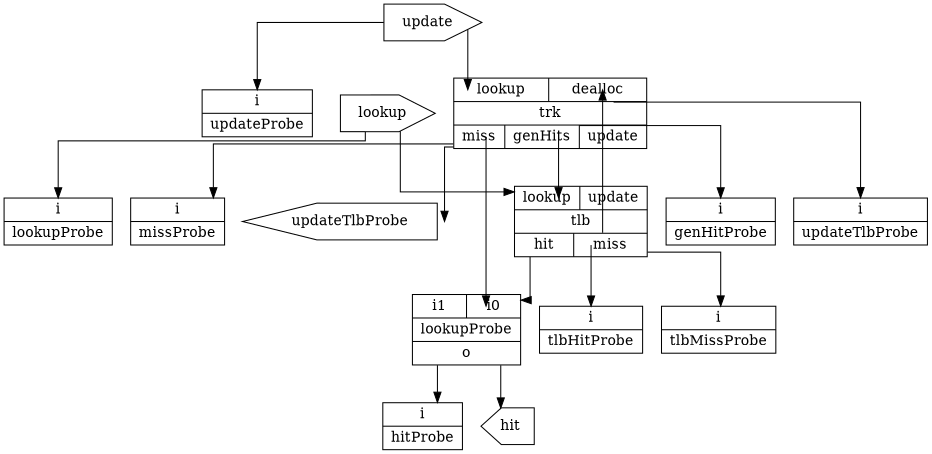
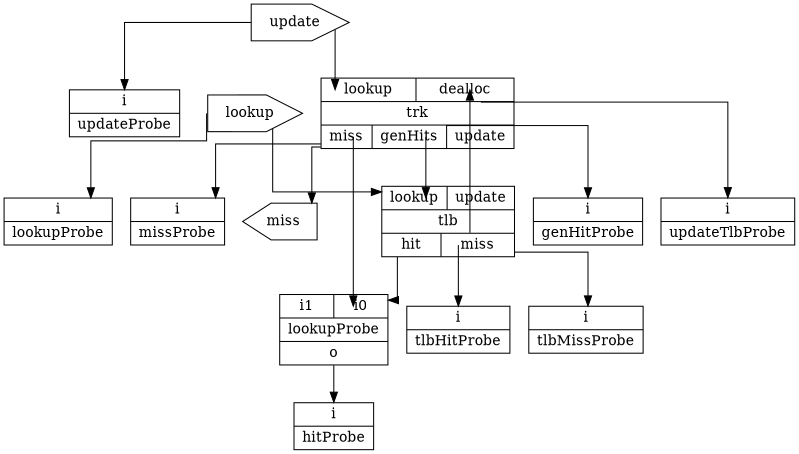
(350, 222) -> (284, 222)
(510, 426) -> none
